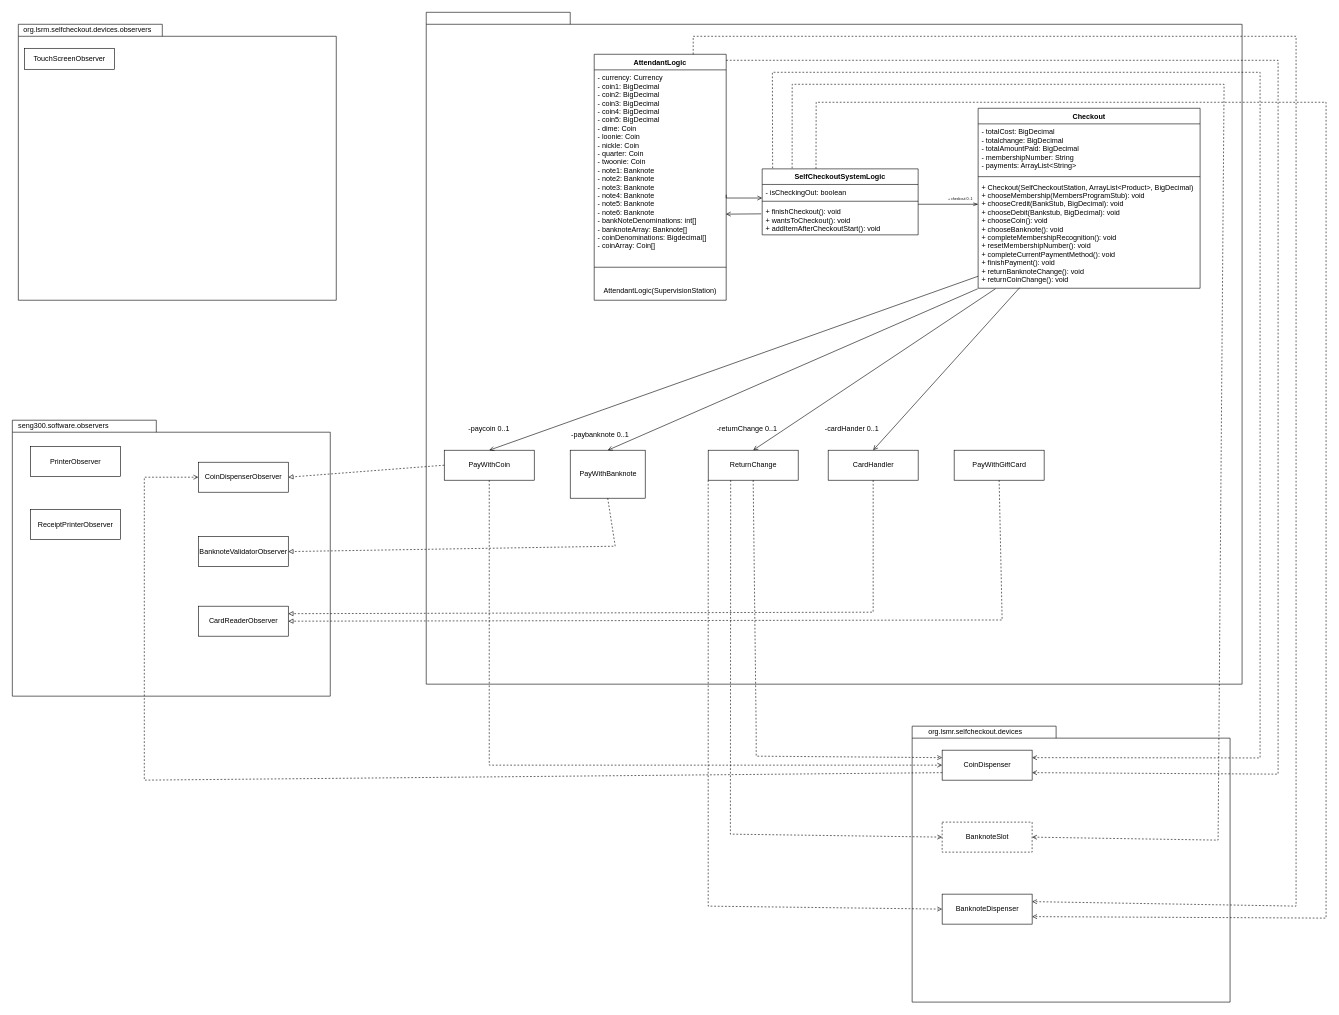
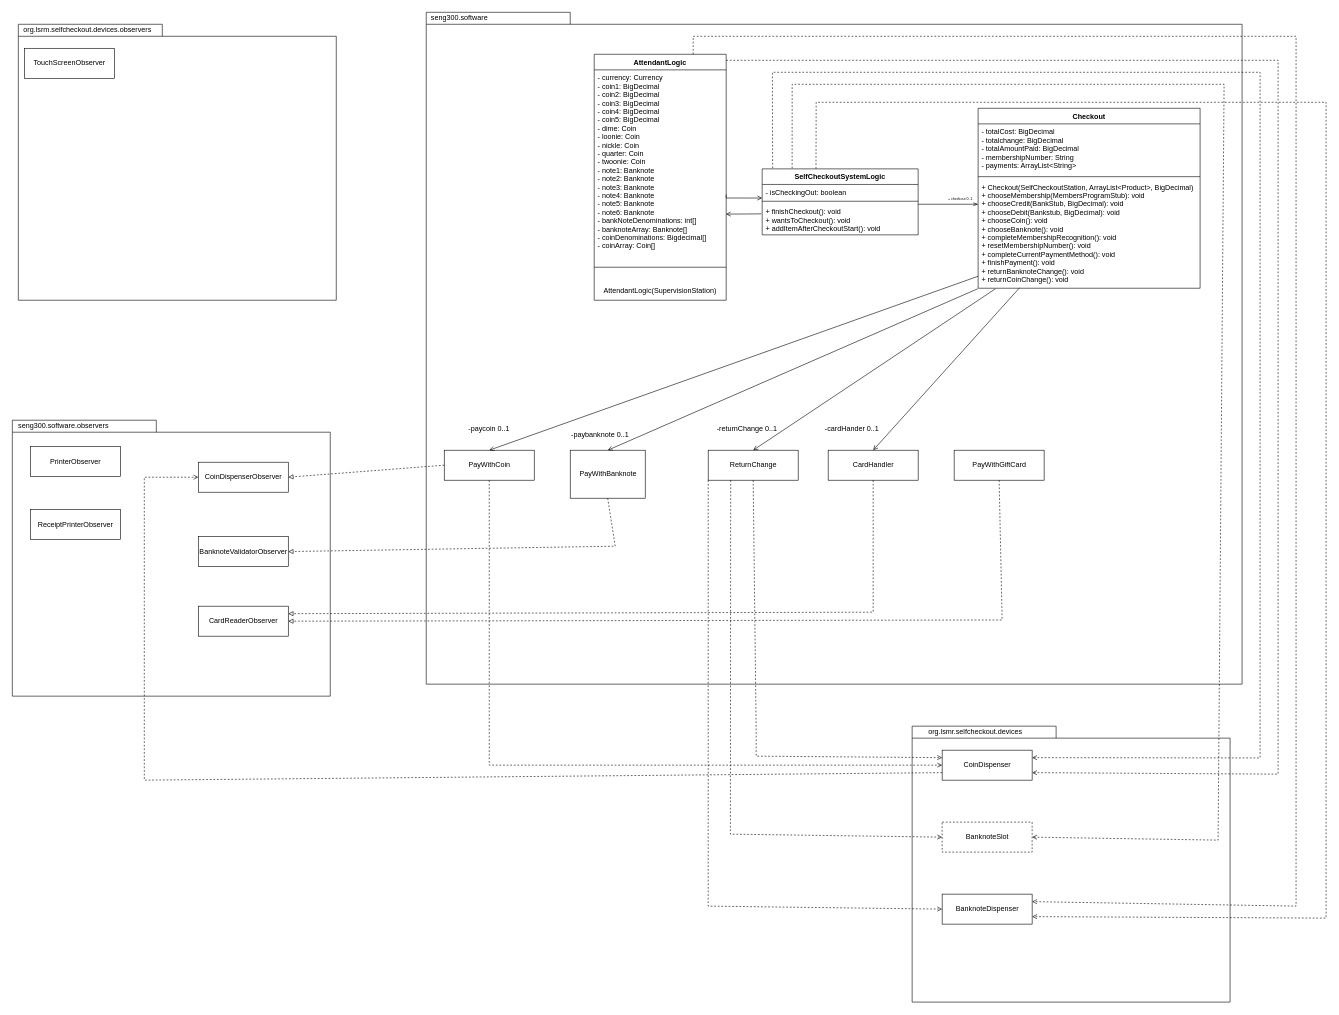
none -> (459, 18)
(69, 59) -> (69, 63)
